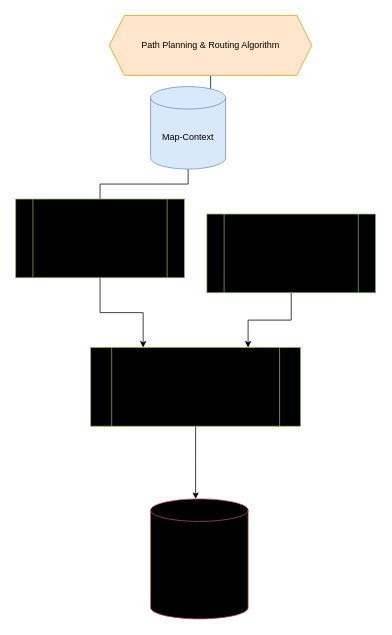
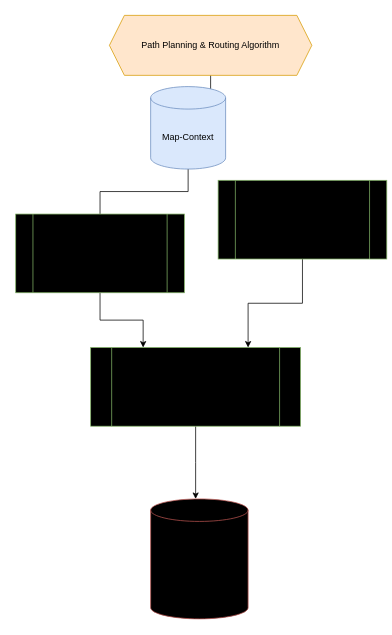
(100, 239) -> (100, 254)
(291, 254) -> (302, 220)
